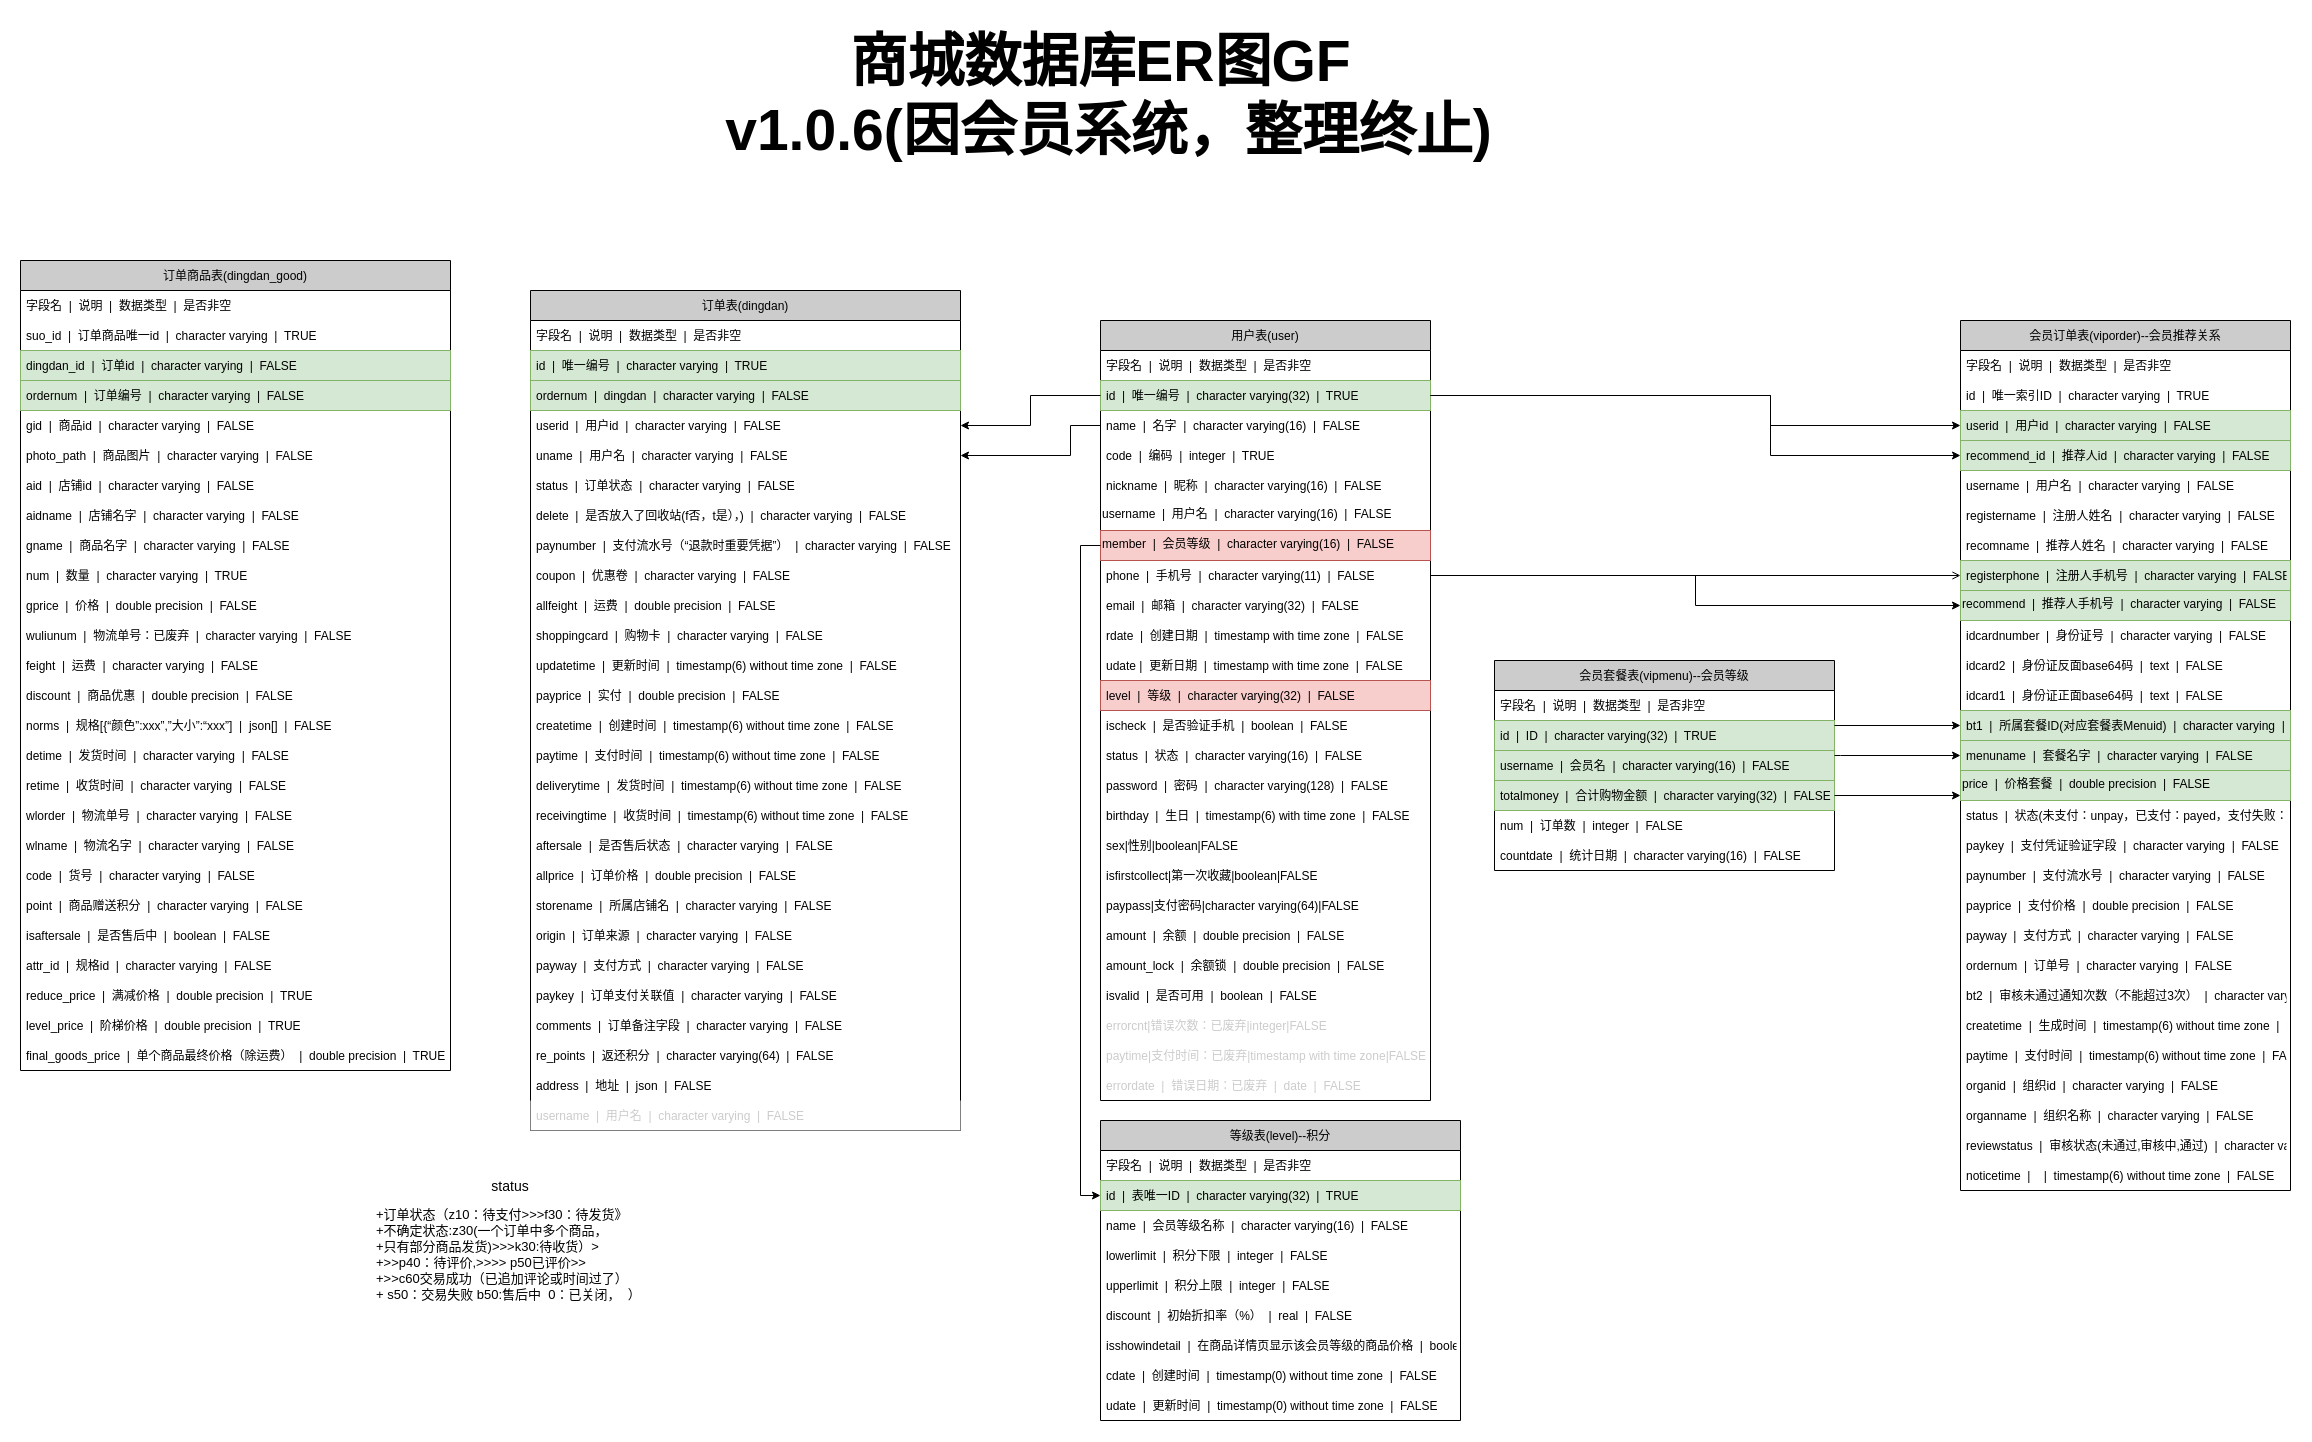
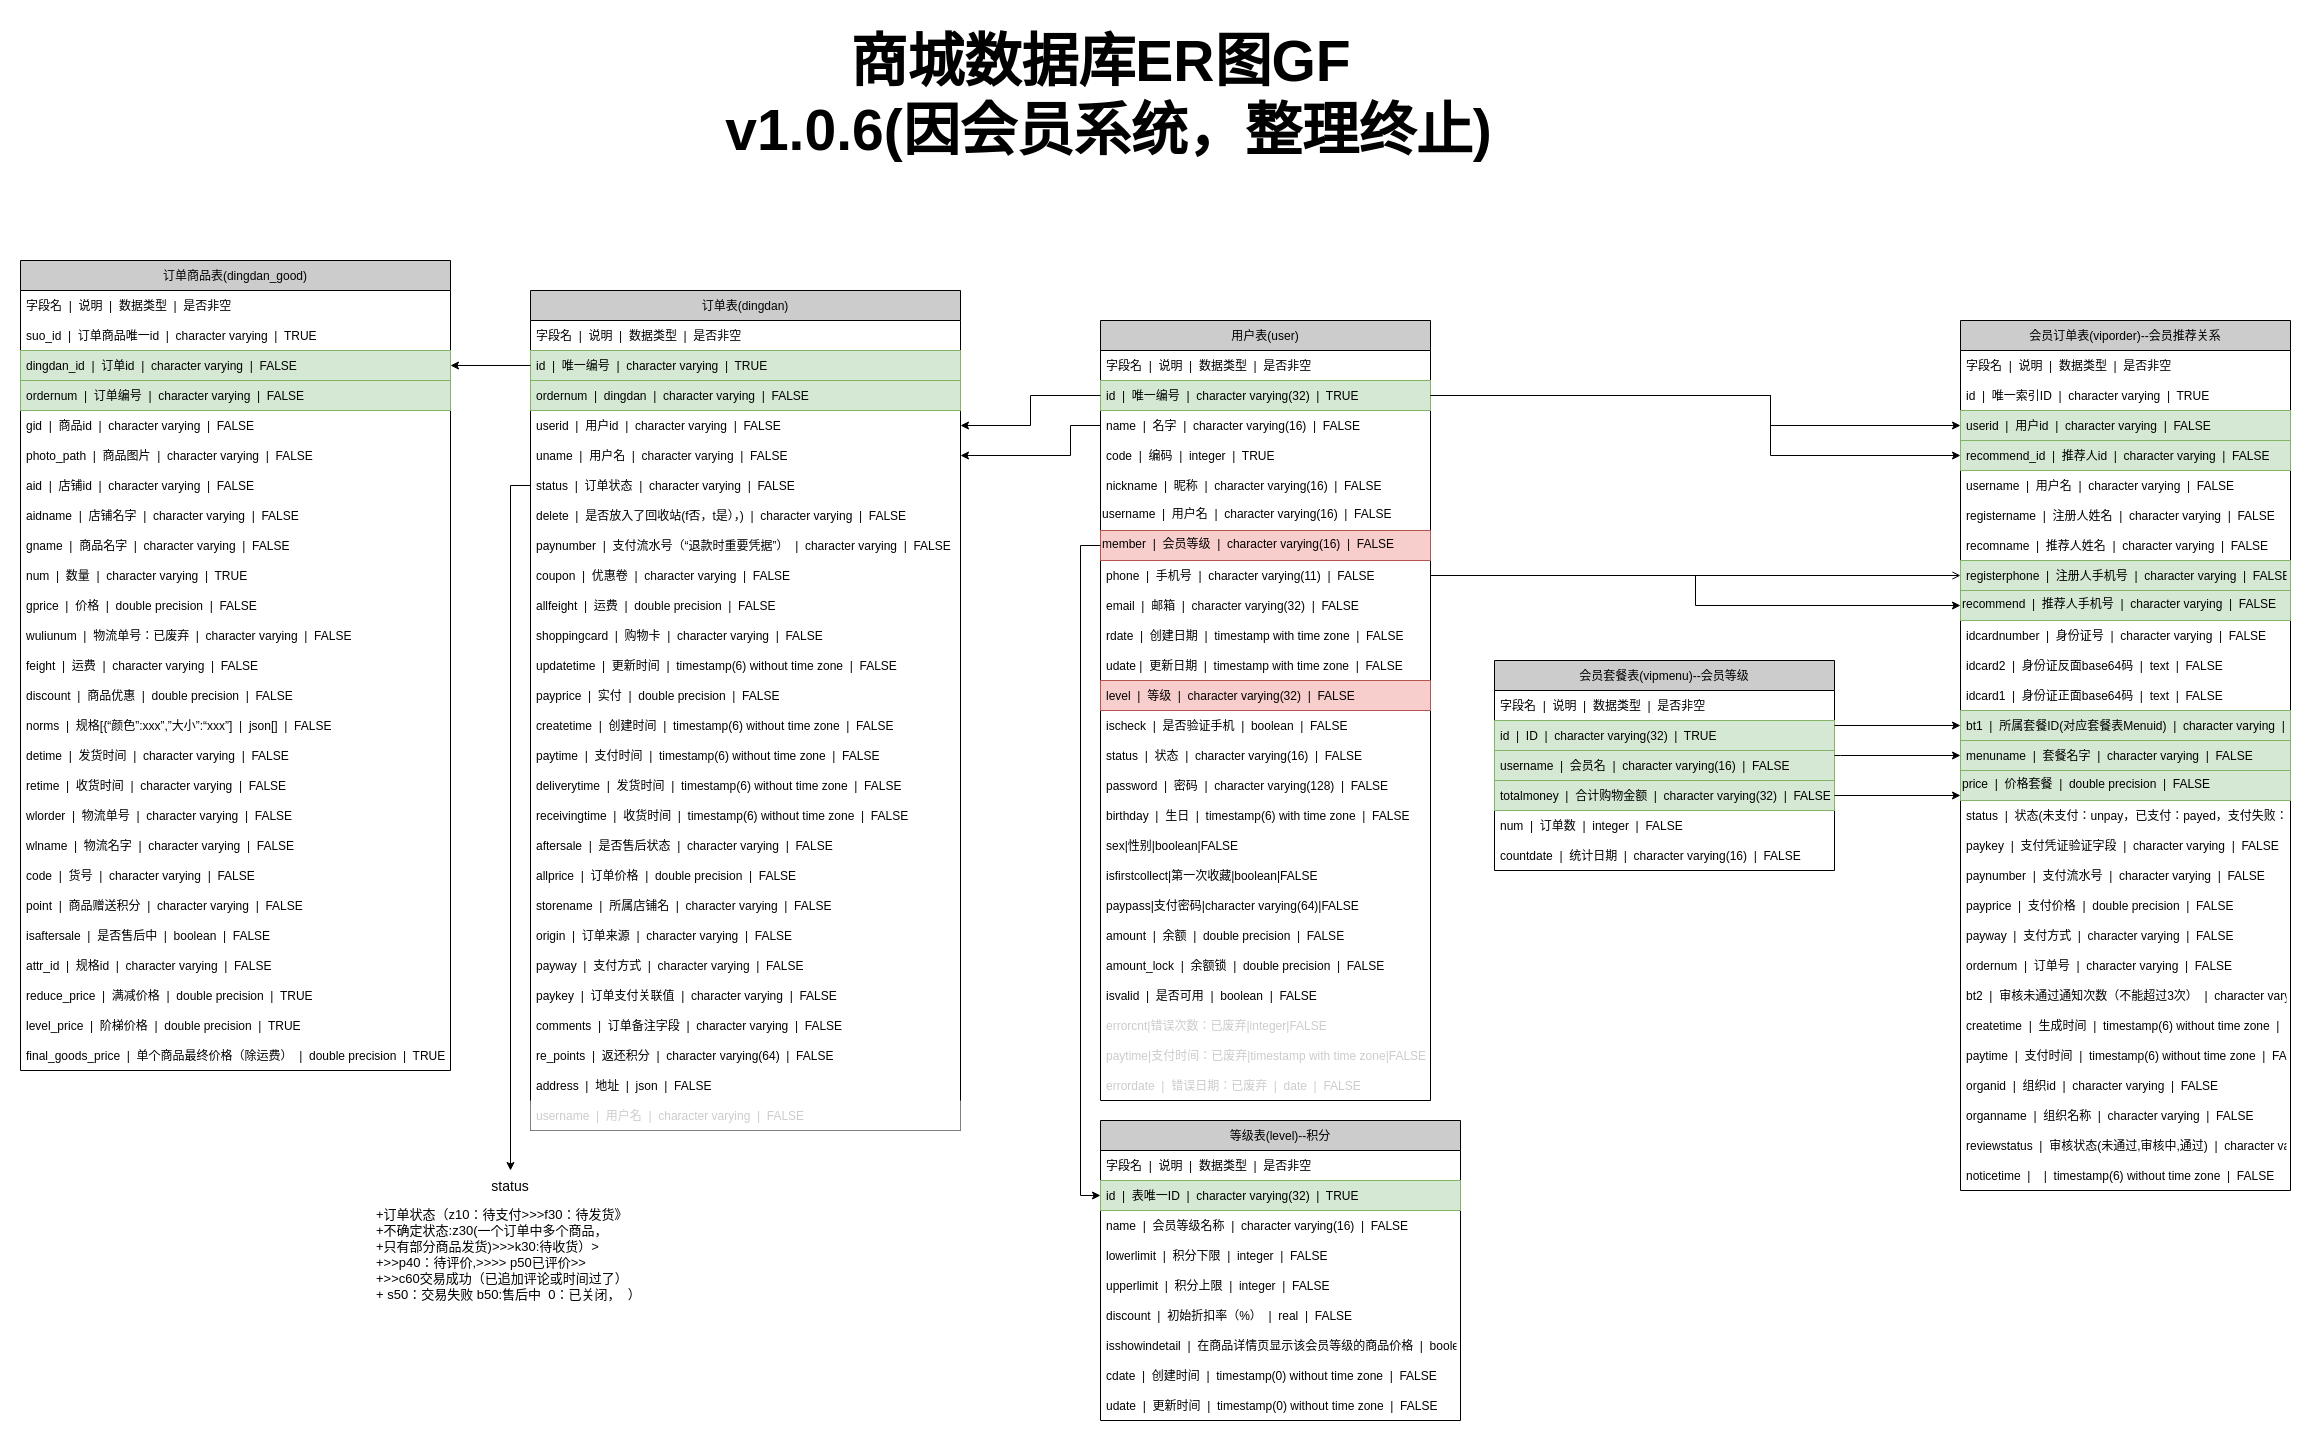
none -> (493, 366)
none -> (511, 816)
